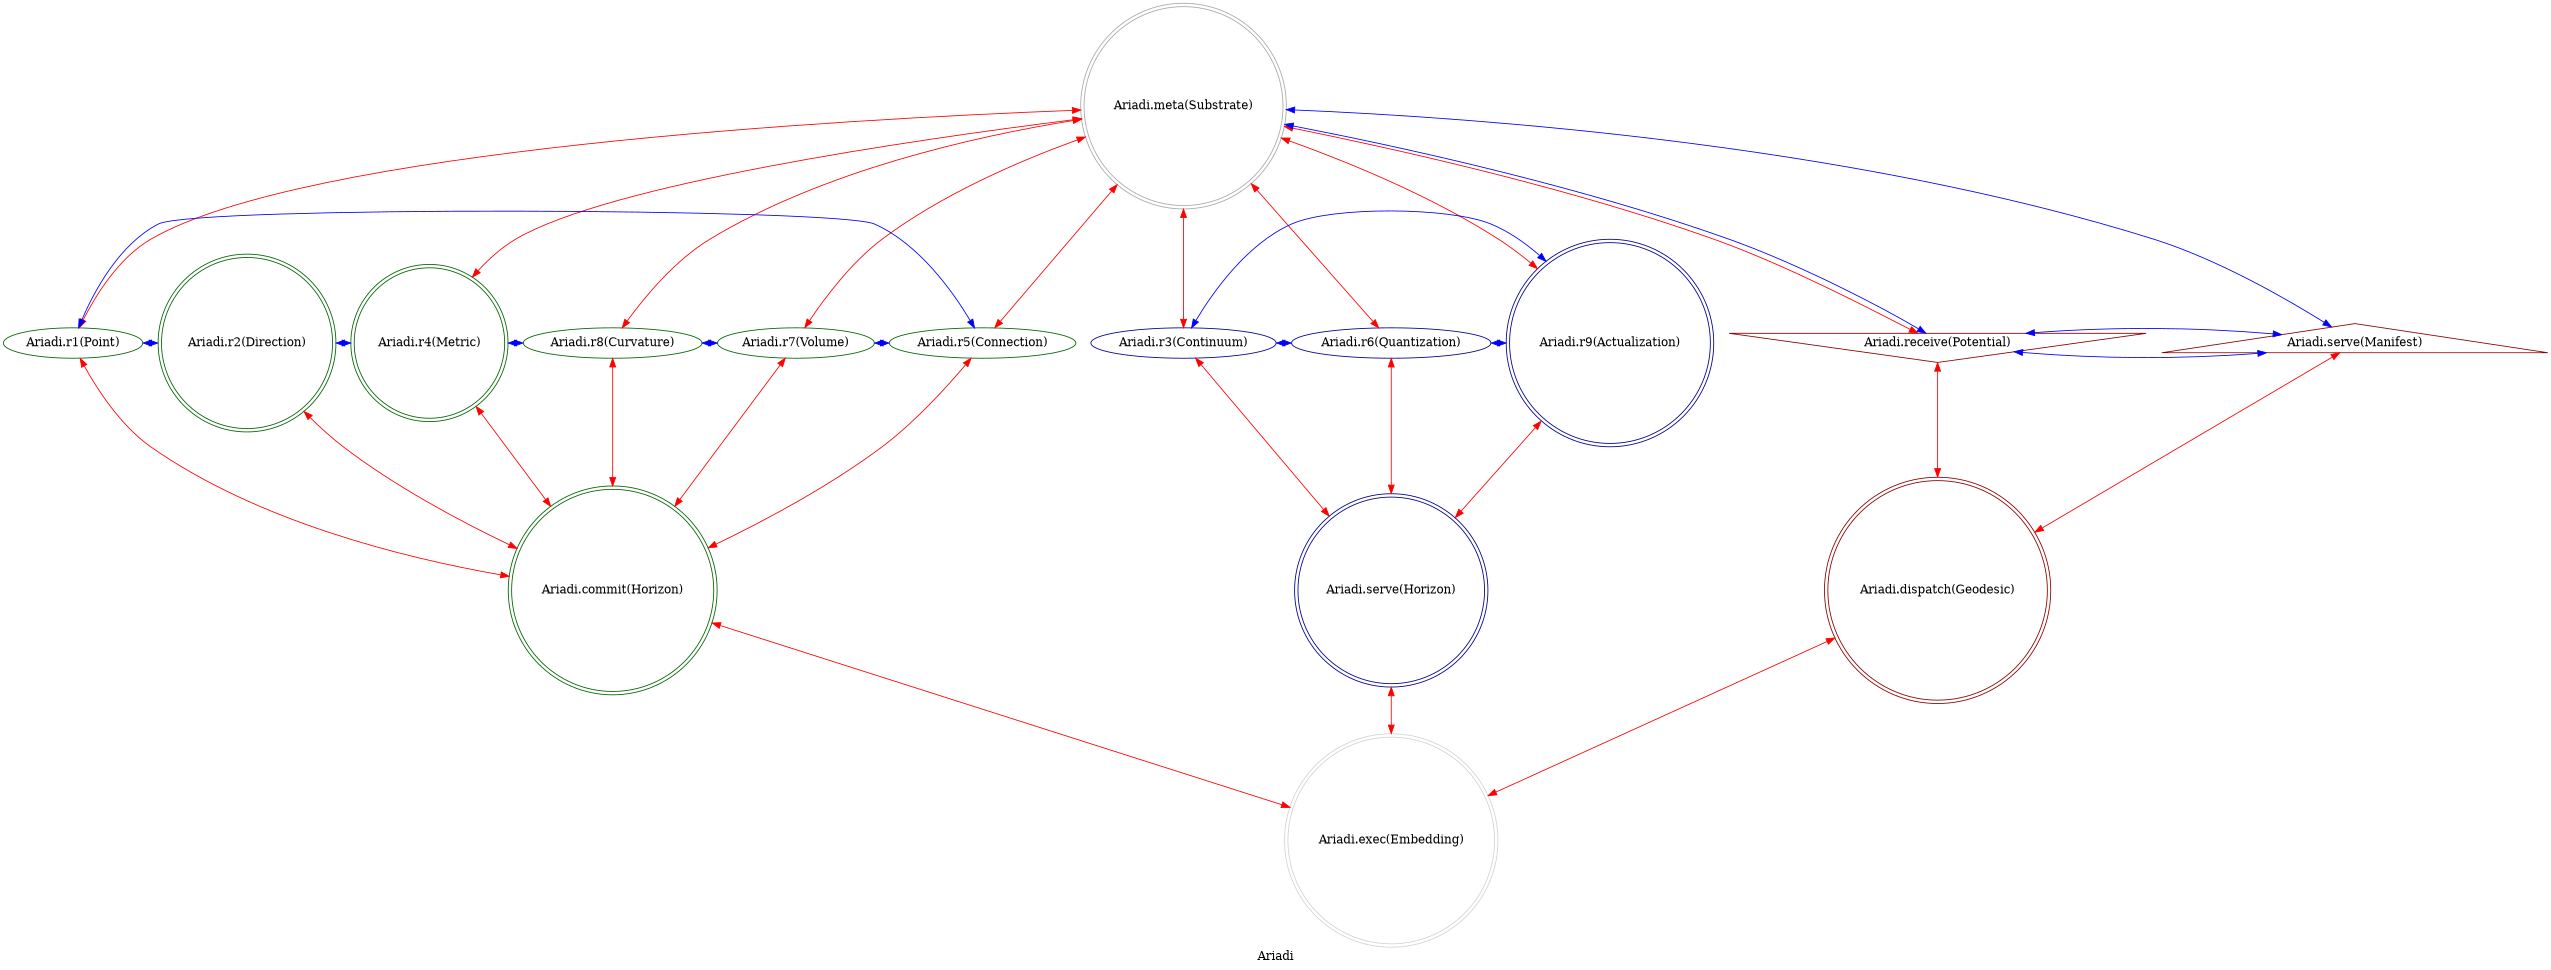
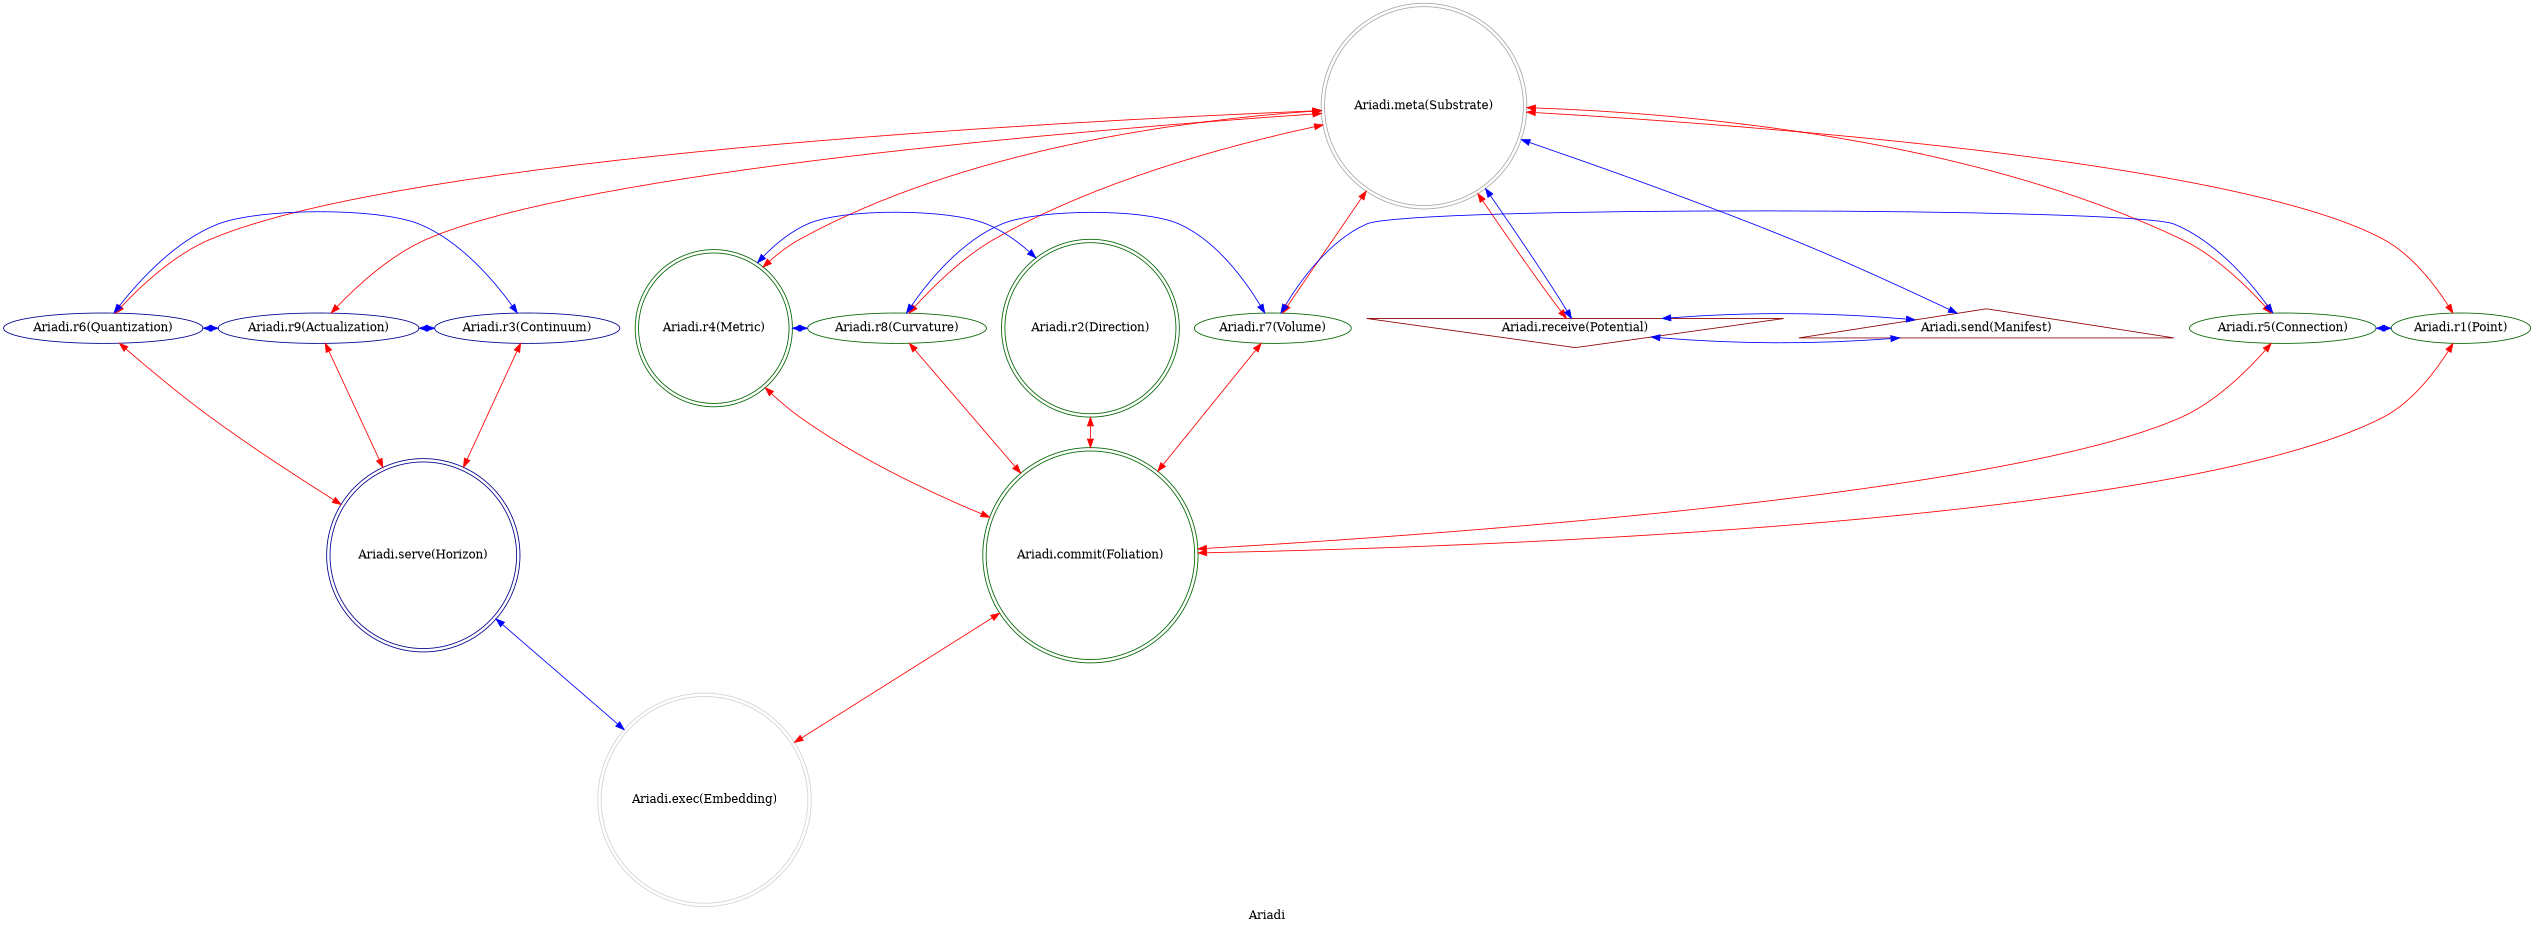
(1183, 268) -> none
(152, 343) -> none
(1610, 343) -> (319, 328)
(2355, 343) -> (1986, 328)
(613, 590) -> (1090, 555)
(1938, 590) -> none
(1391, 710) -> (560, 674)
